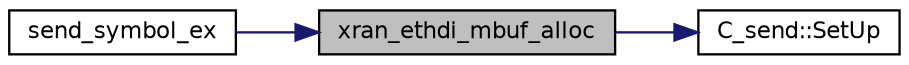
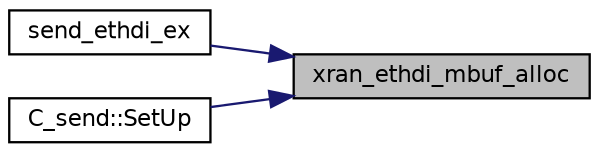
(123, 32) -> (110, 32)
(645, 32) -> (240, 103)
